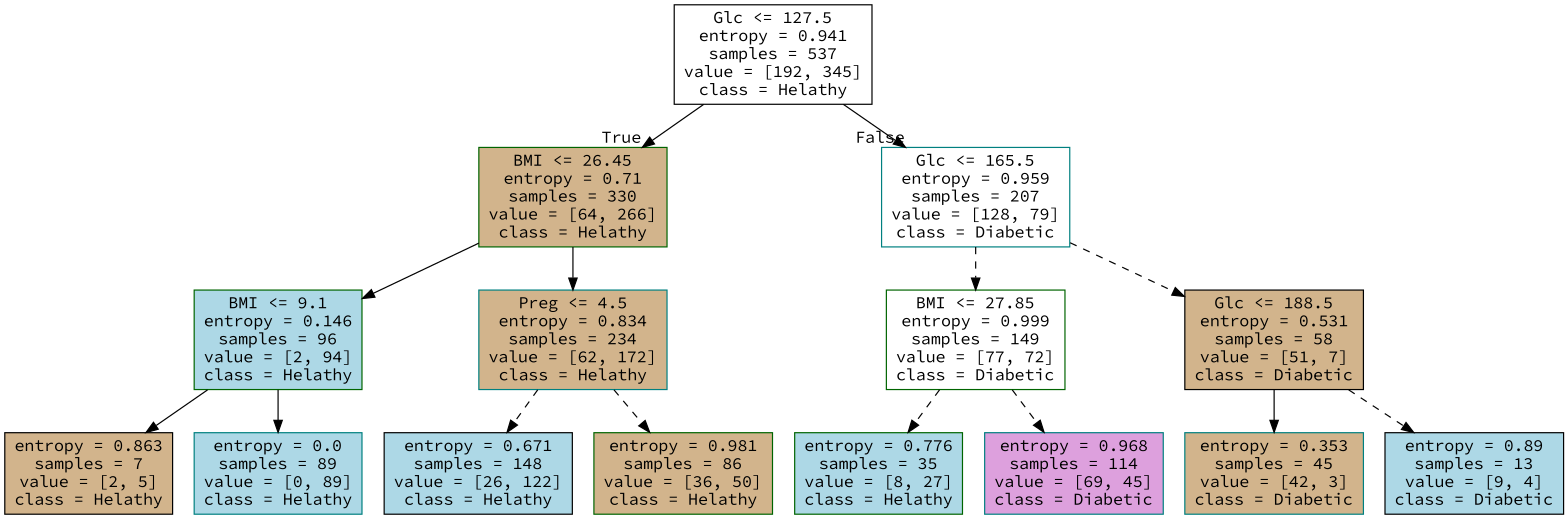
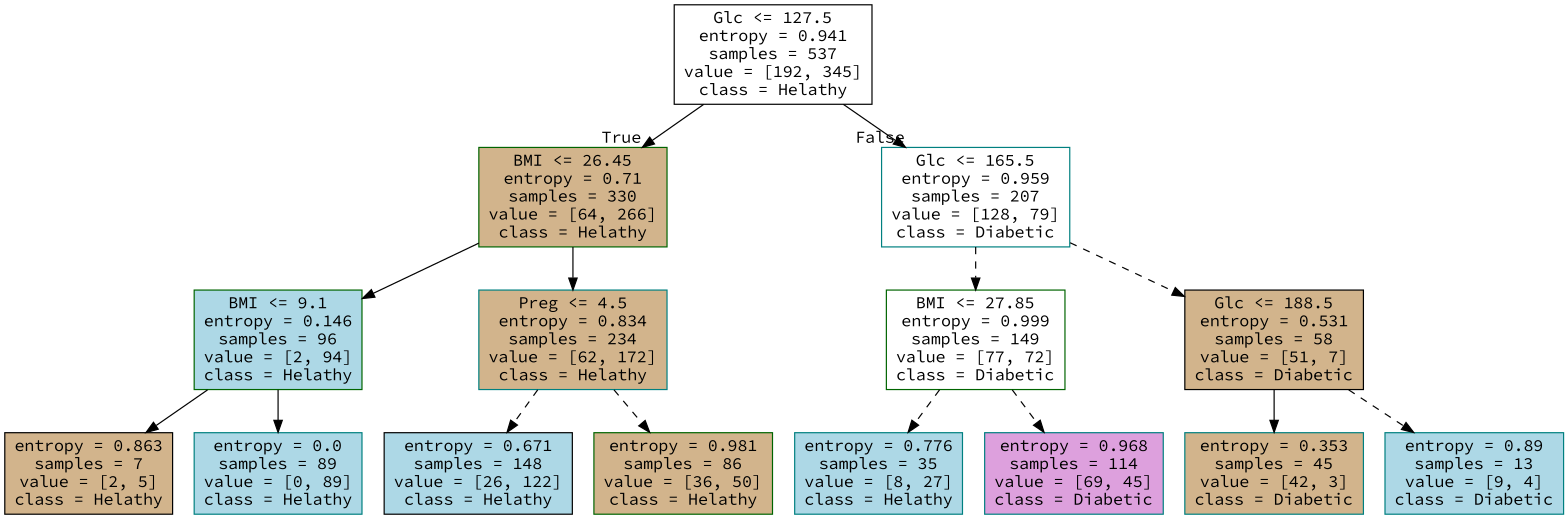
(879, 473) -> (879, 473)
(1474, 473) -> (1474, 473)
